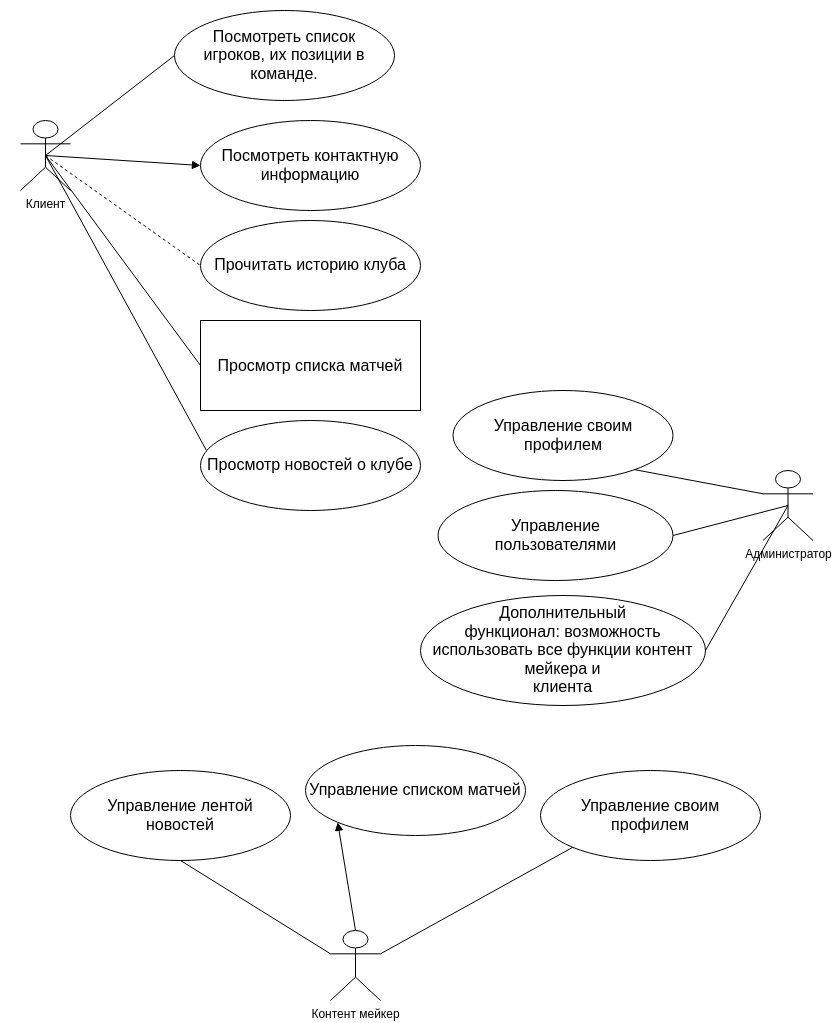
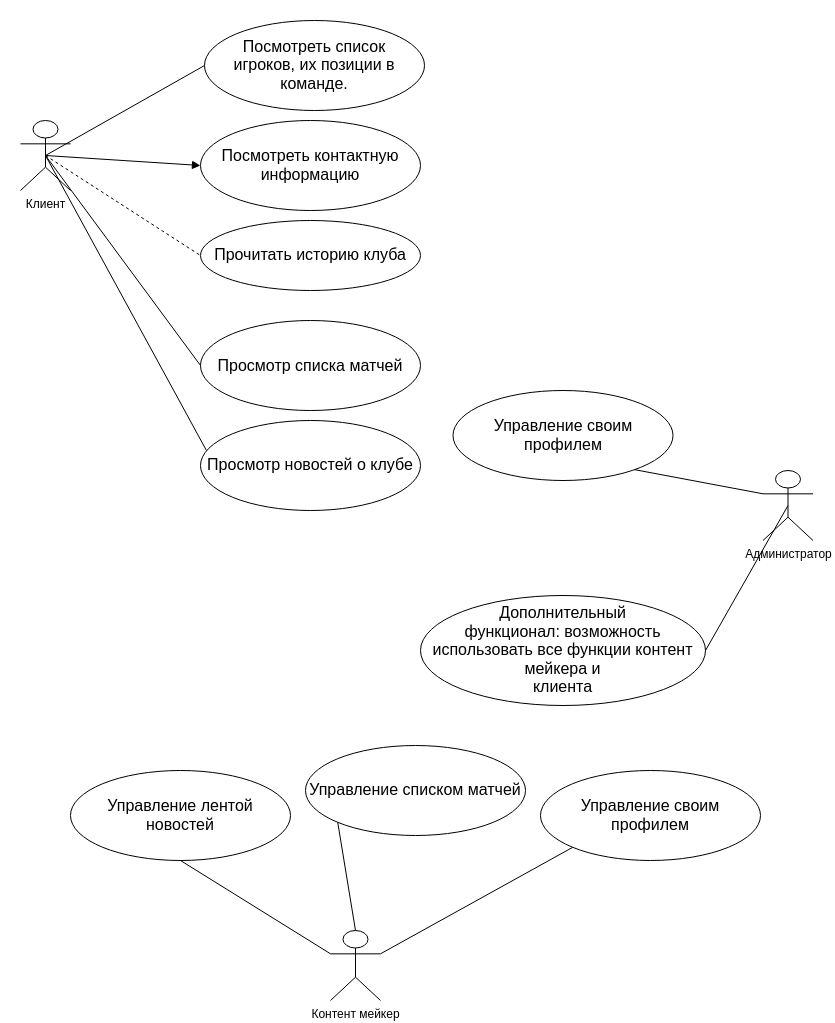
(285, 56) -> (315, 66)
(311, 266) -> (311, 256)
(311, 366) -> (311, 366)
(730, 521) -> none
(556, 536) -> none
(339, 831) -> (339, 827)
